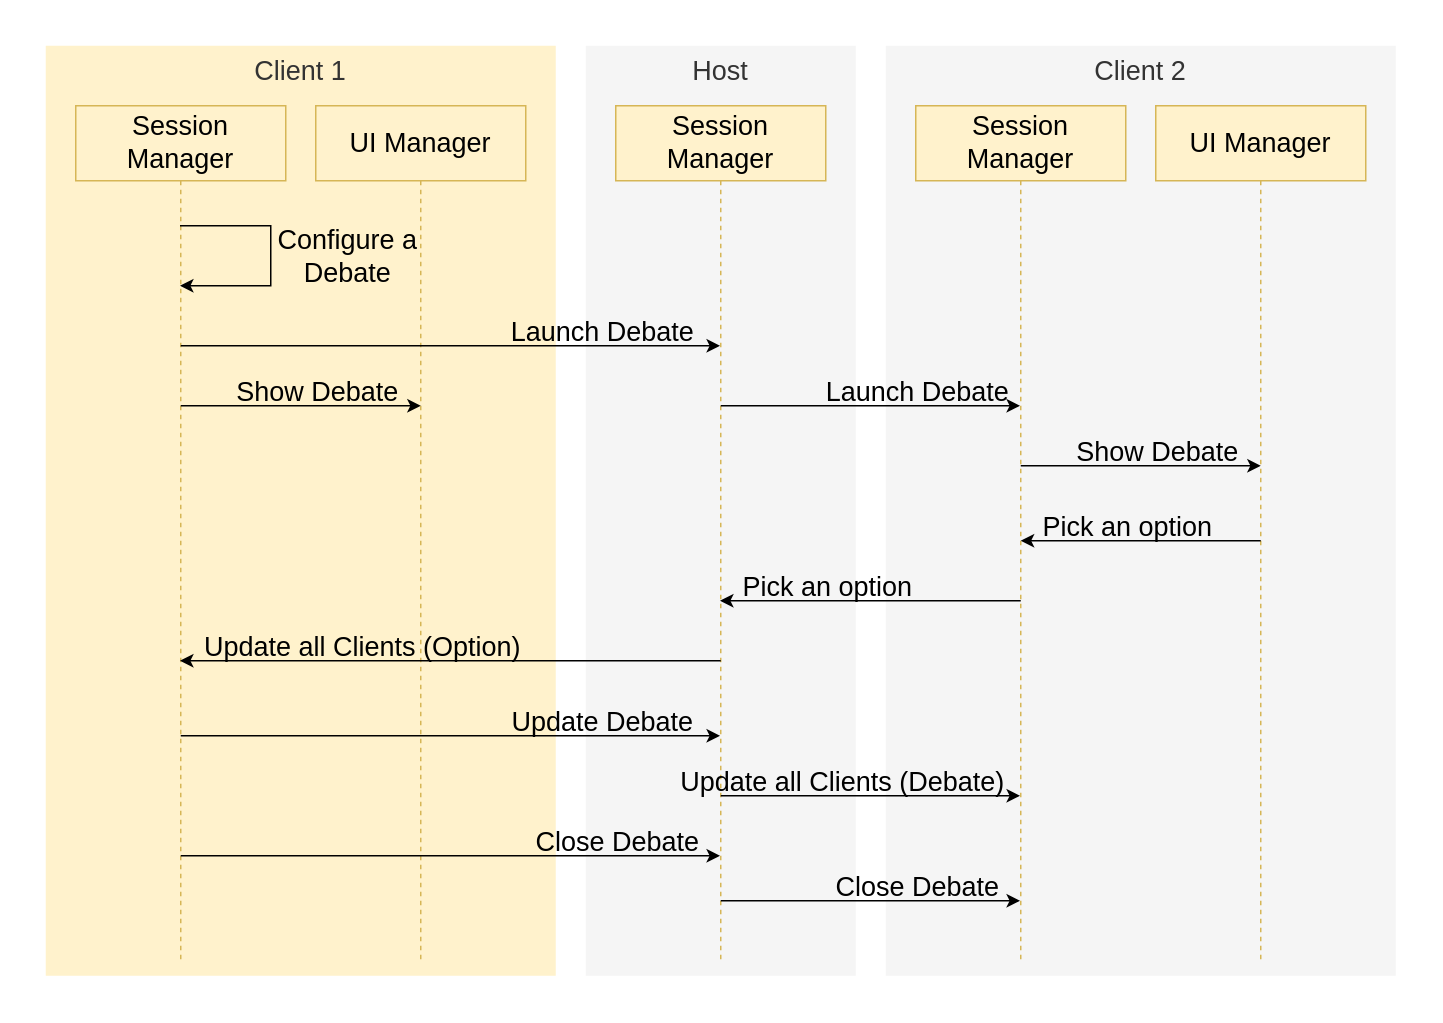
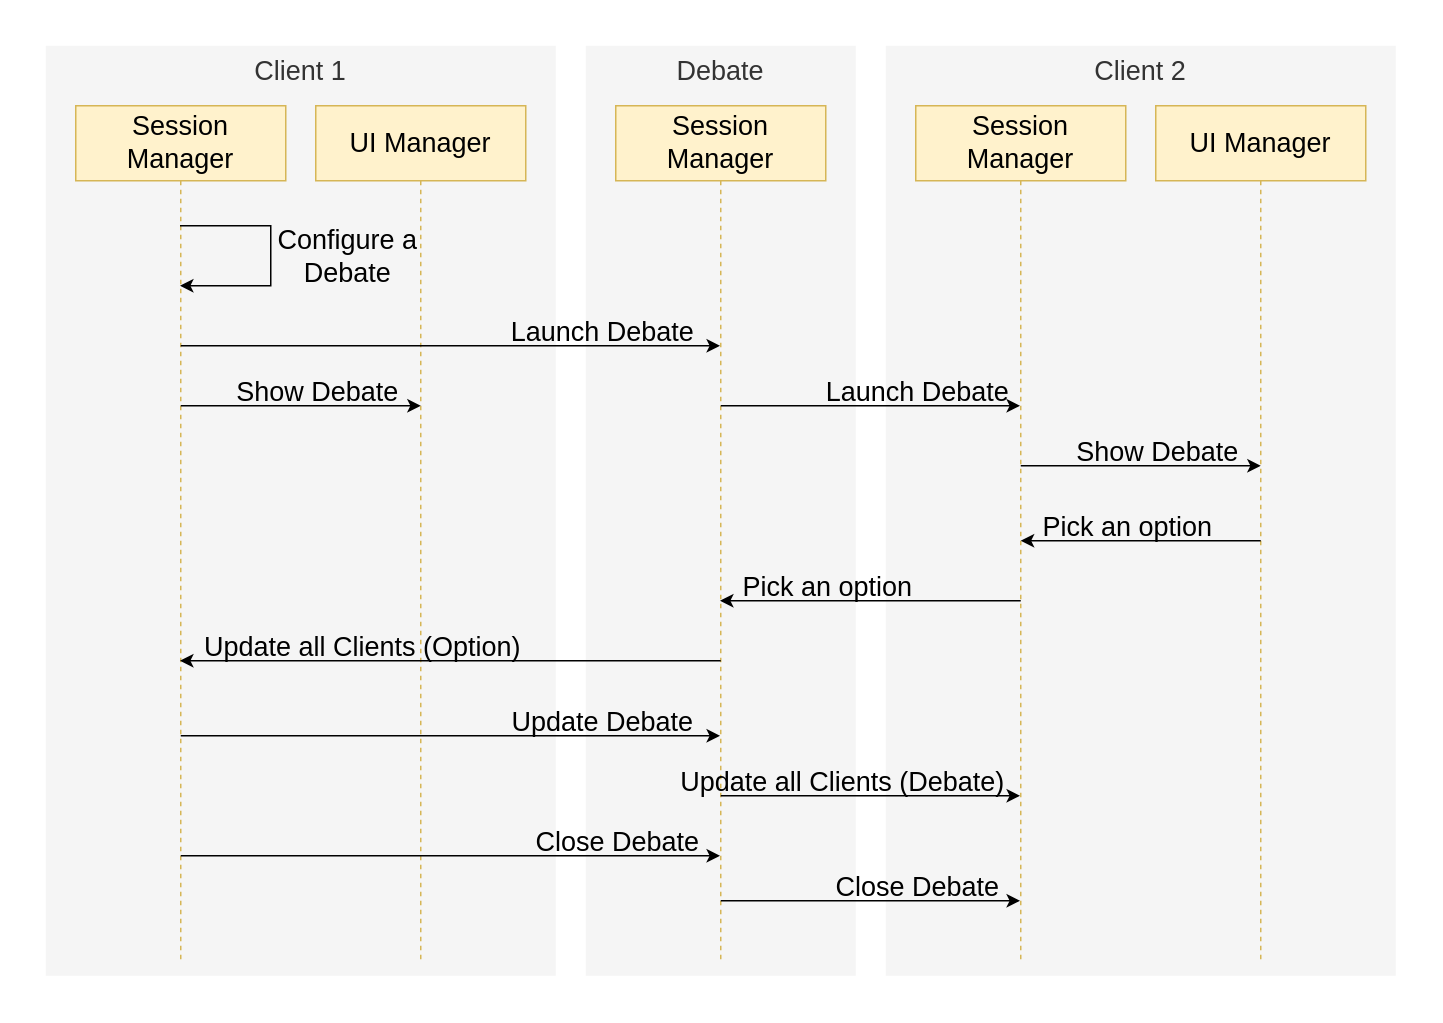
(721, 72) -> (721, 72)
(301, 511) -> (301, 511)
